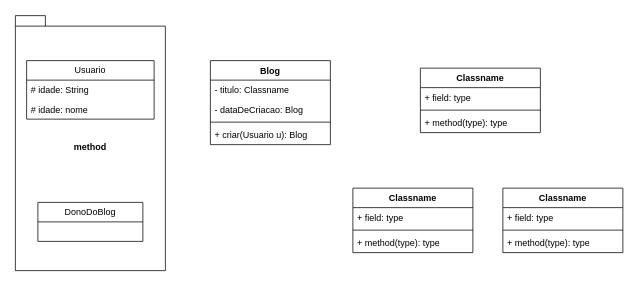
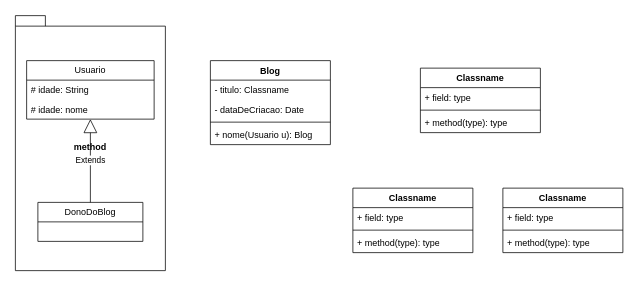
(262, 110) -> (263, 110)
(267, 136) -> (266, 136)
none -> (90, 167)
